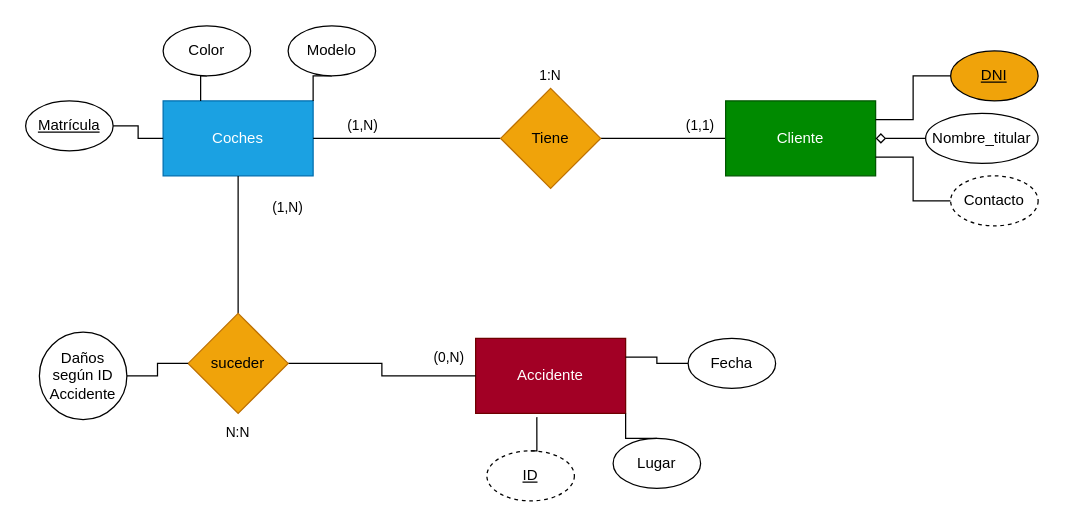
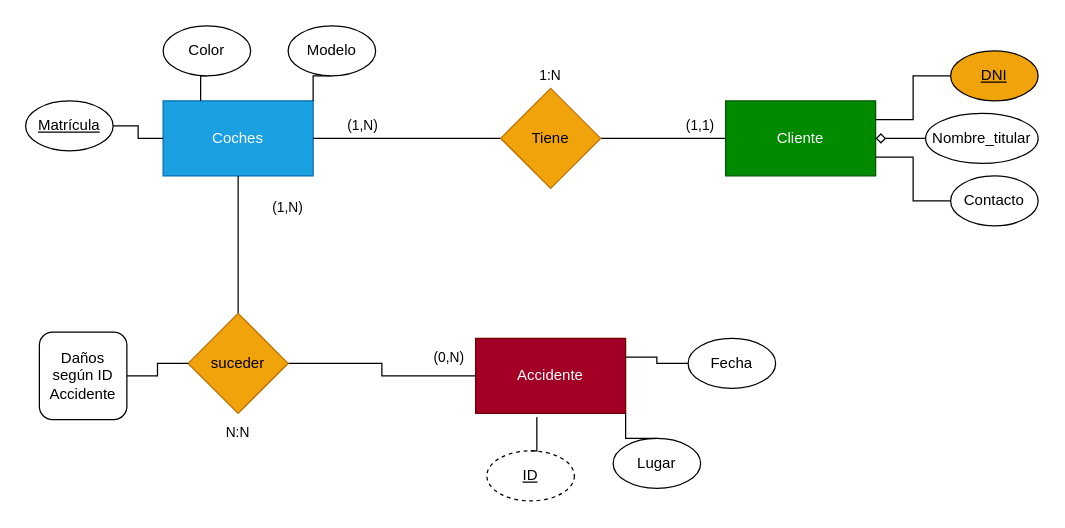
(994, 201) -> (994, 201)
(83, 376) -> (83, 376)
